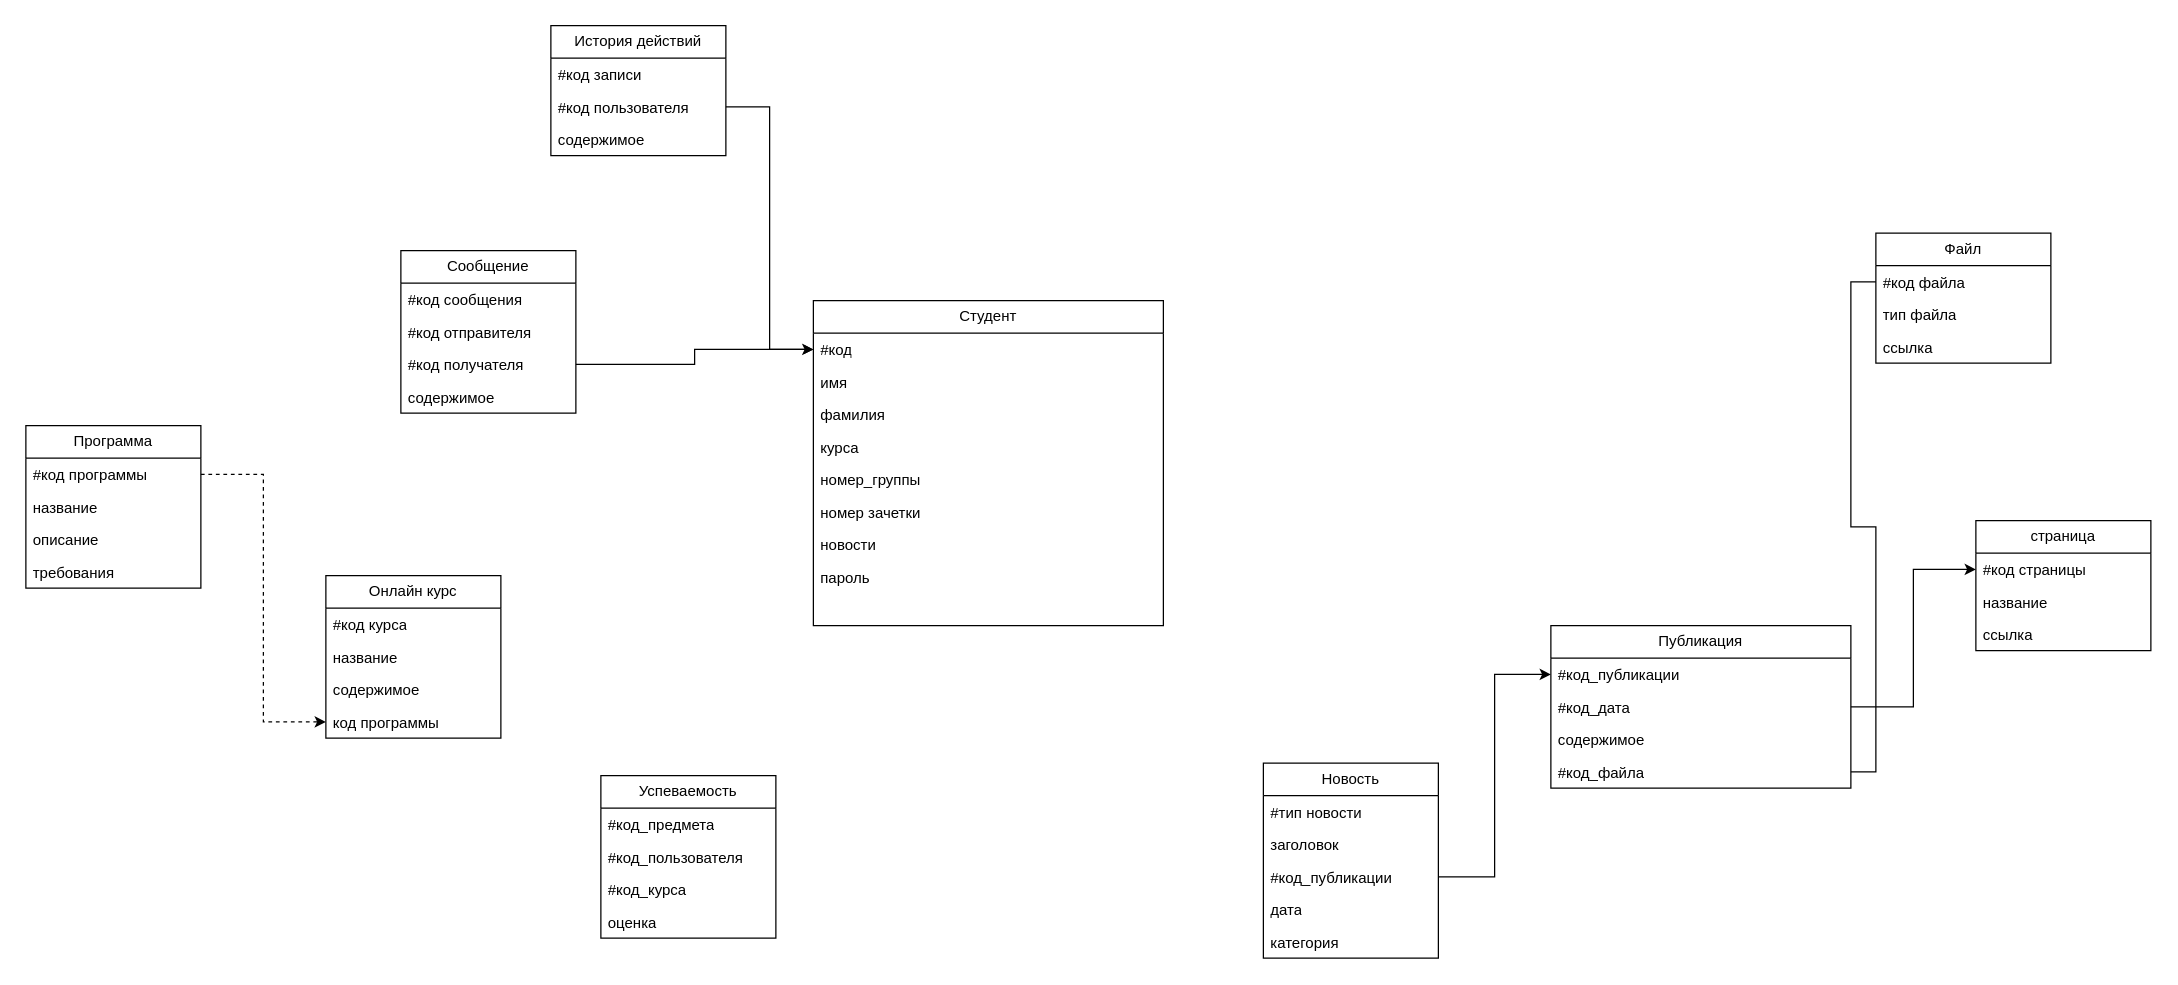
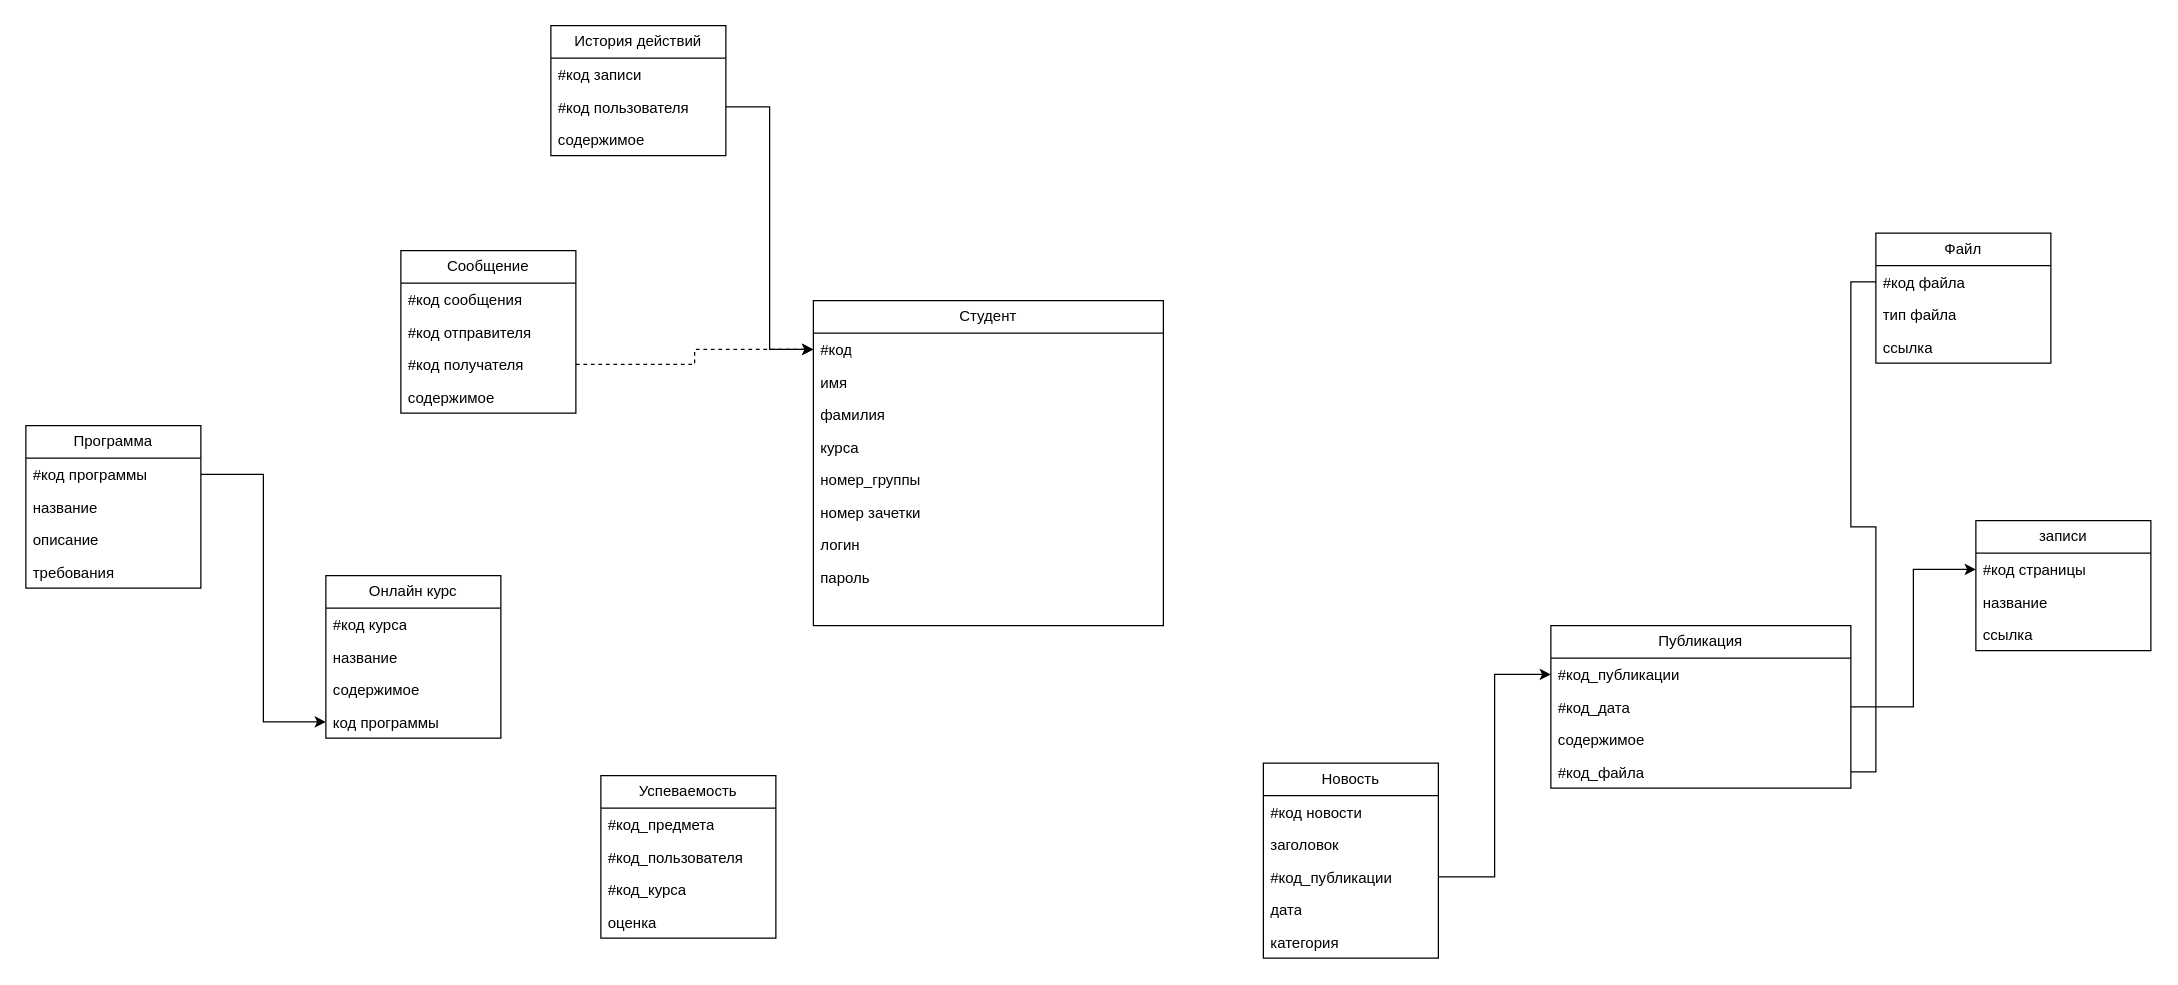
(769, 347) -> (769, 347)
(679, 364) -> (679, 364)
(2063, 537) -> (2063, 537)
(850, 546) -> (842, 546)
(263, 593) -> (263, 593)
(1319, 813) -> (1319, 813)
